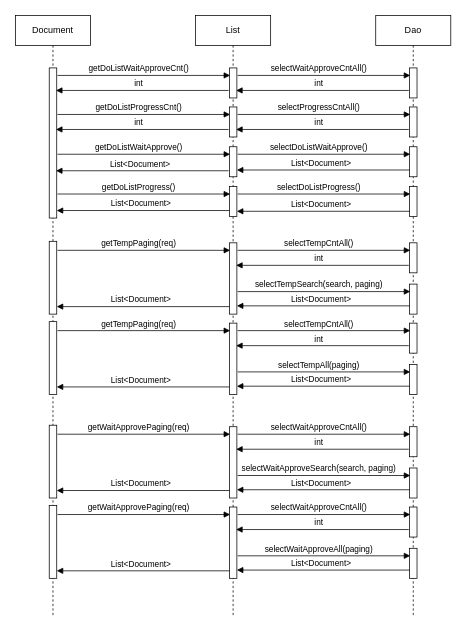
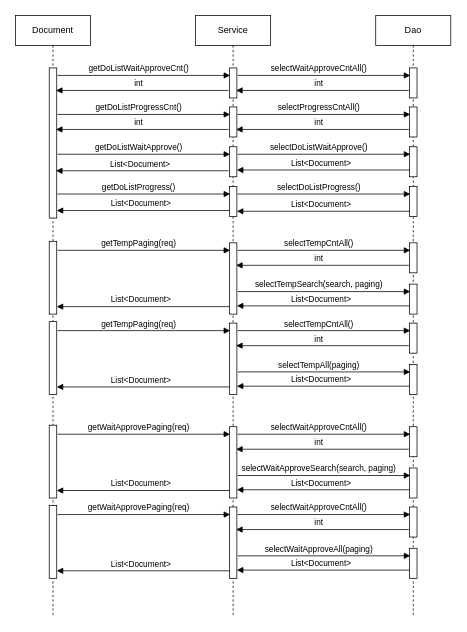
(233, 30) -> (233, 30)
